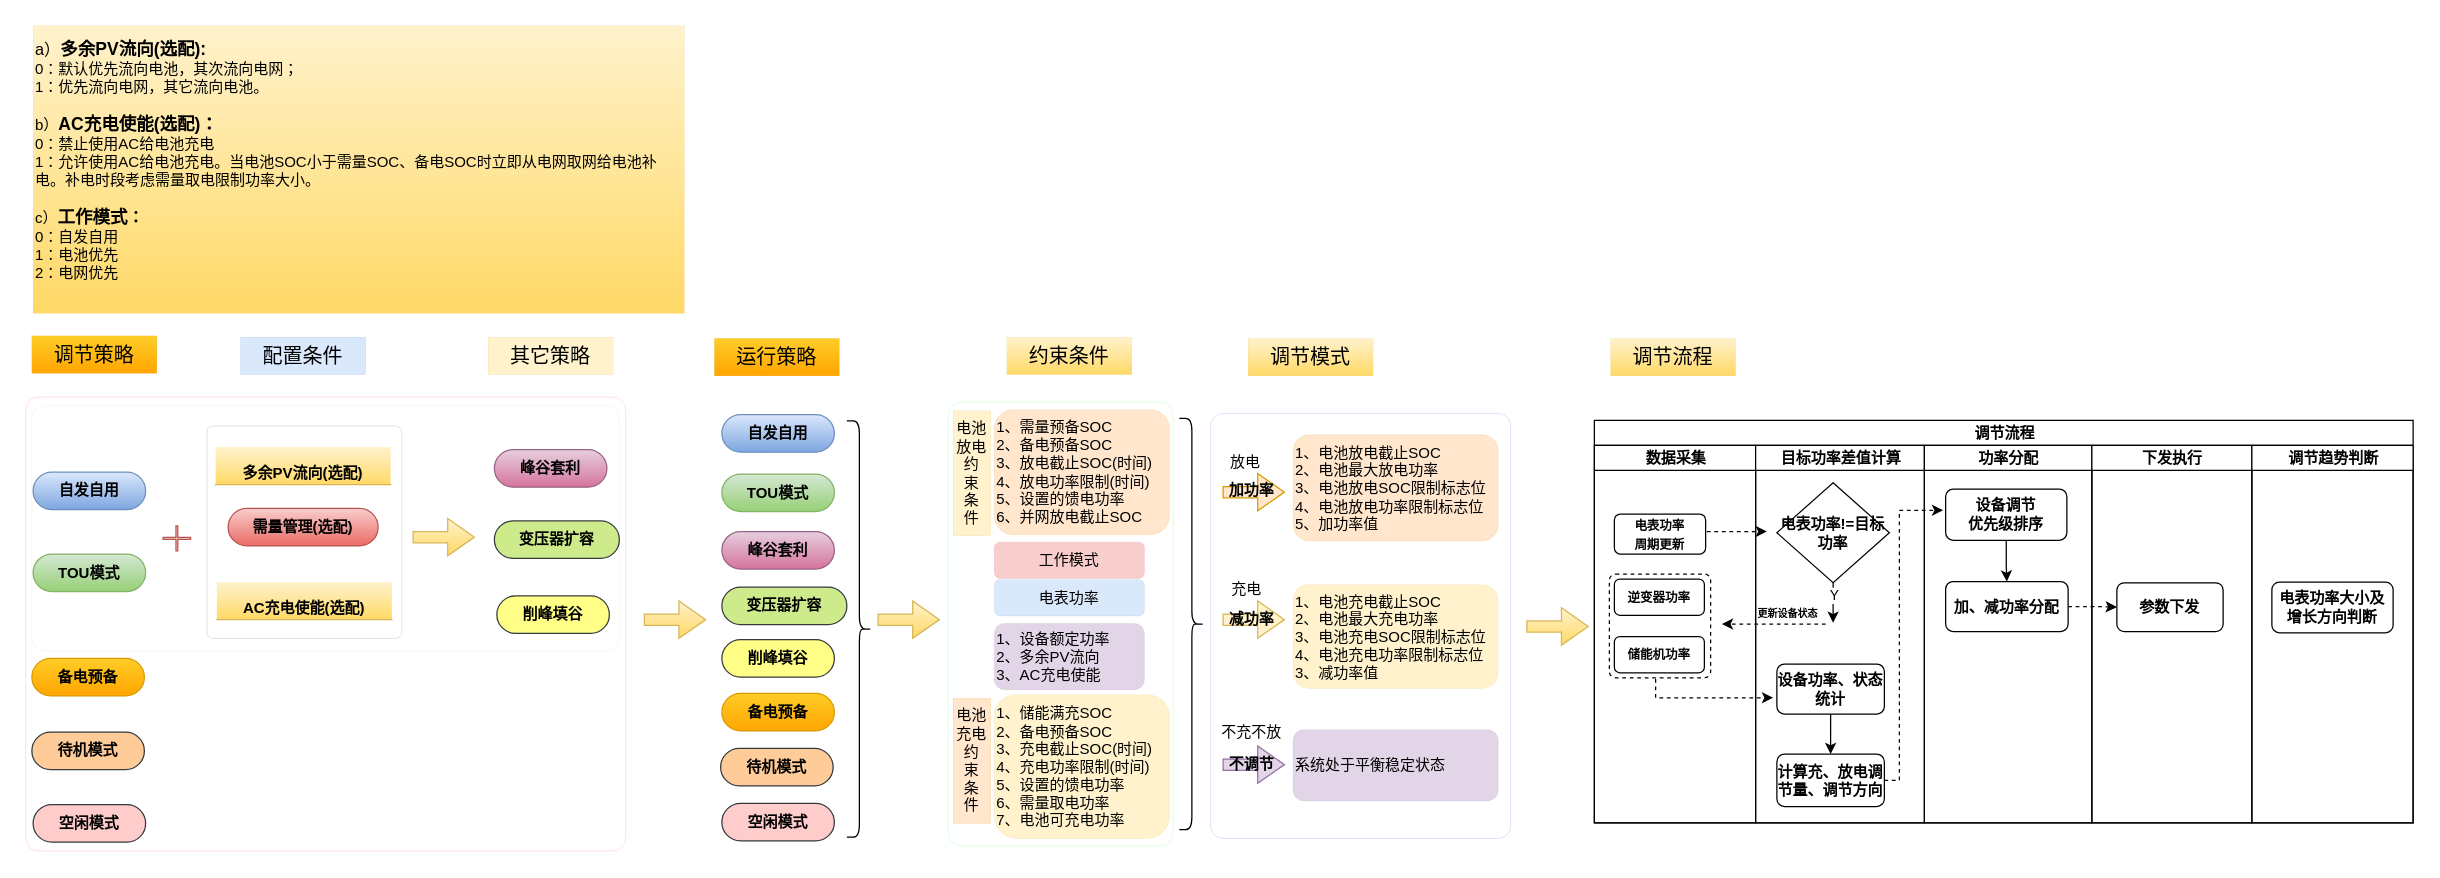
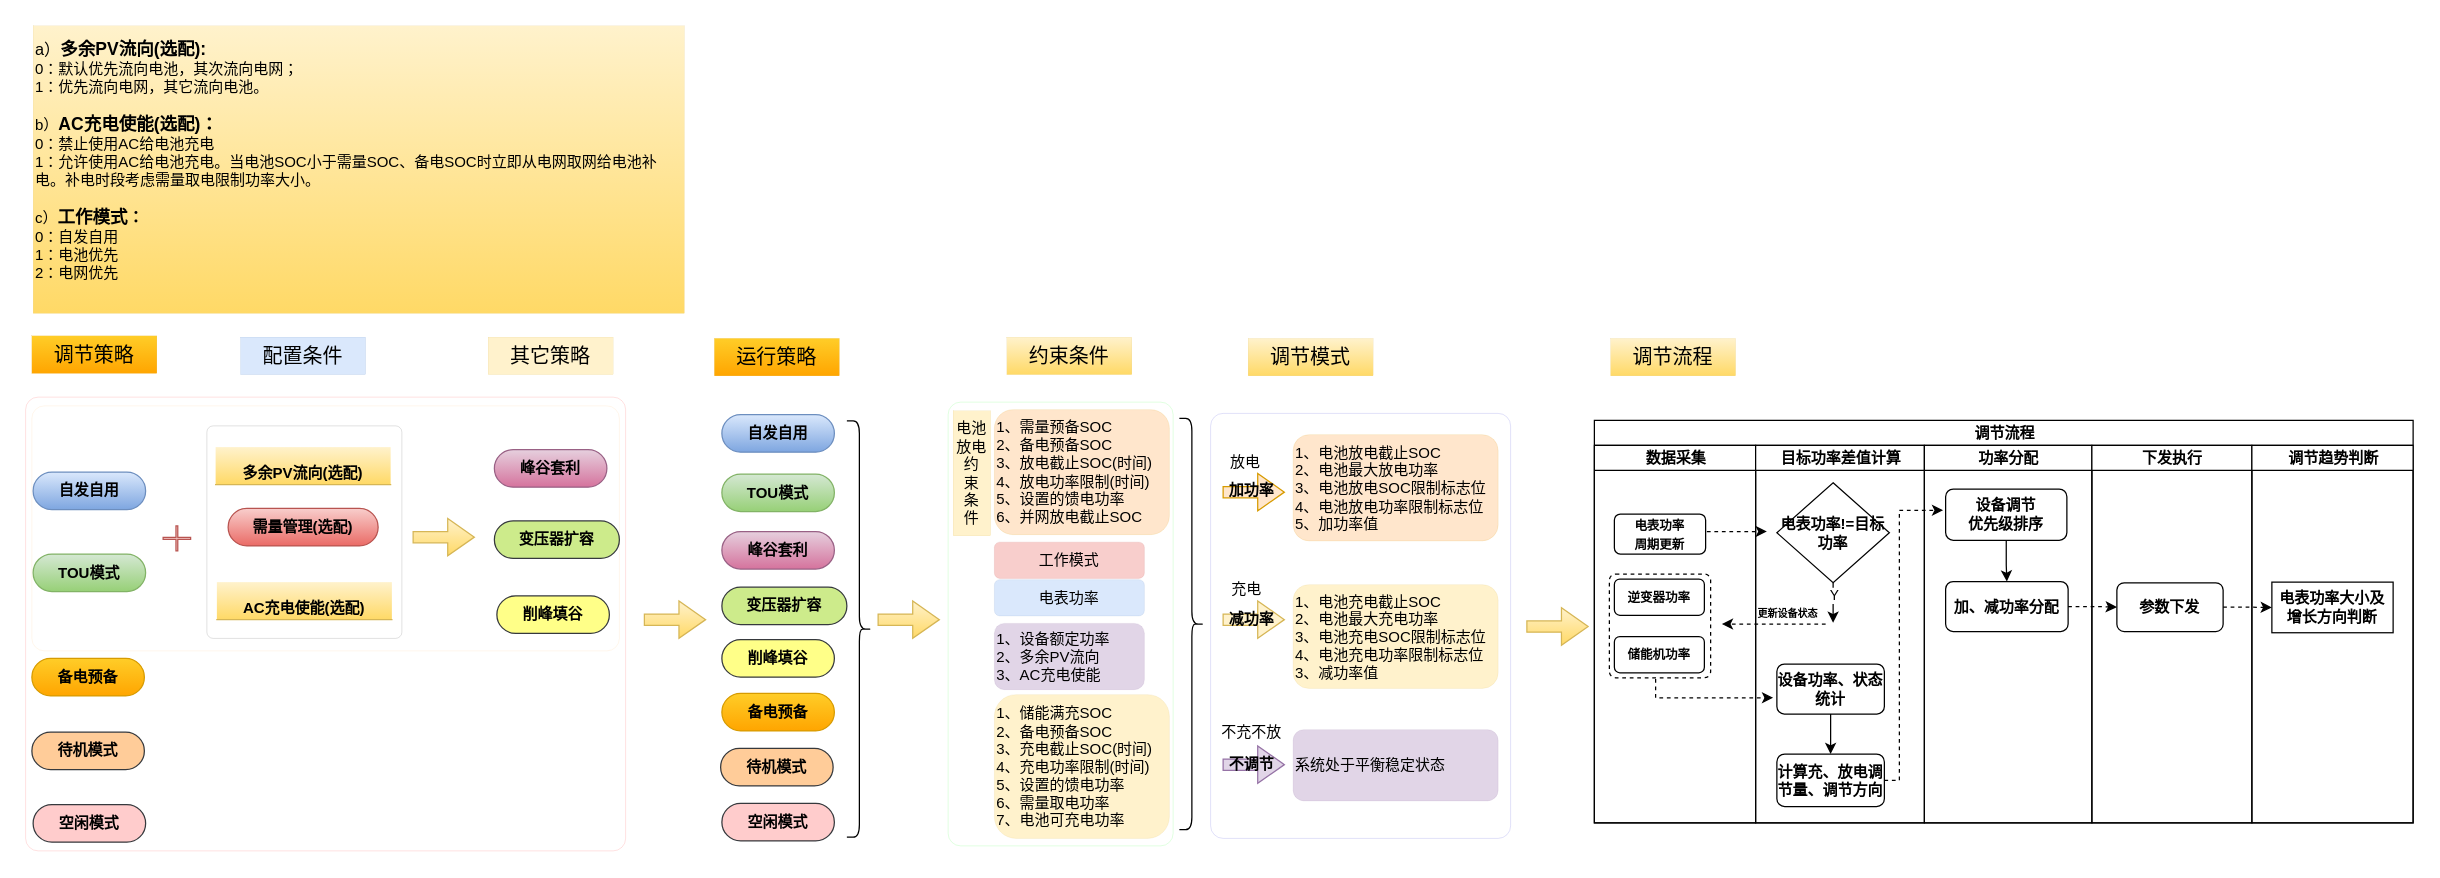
none -> (2243, 607)
(2333, 607) -> (2333, 607)
(972, 761) -> none
